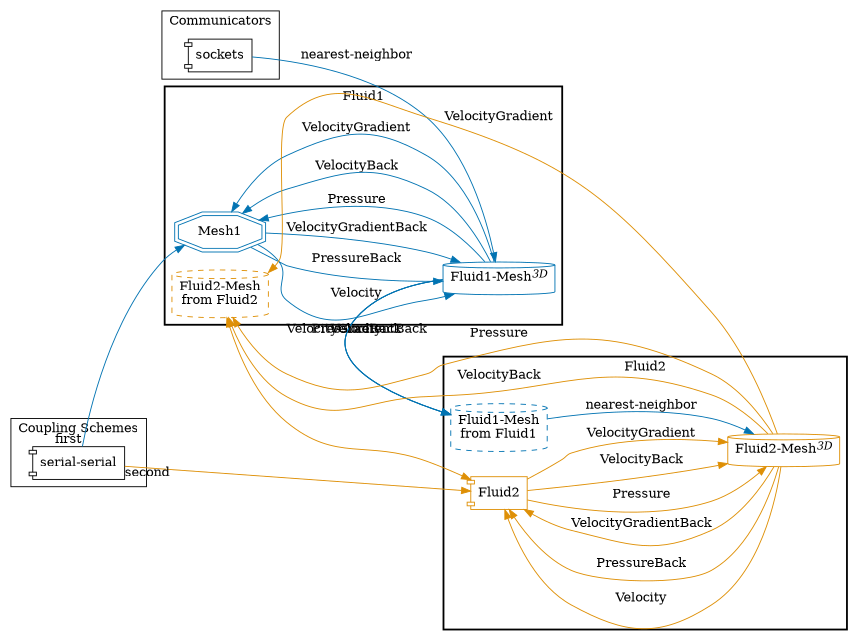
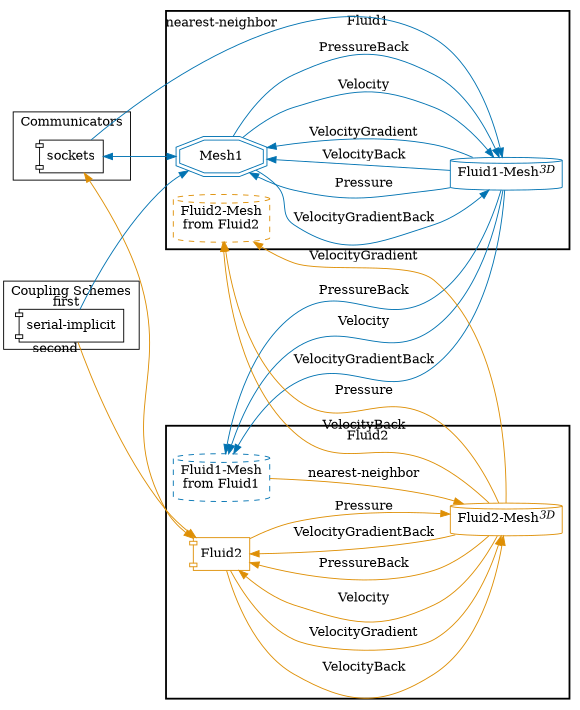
none -> (140, 156)
(647, 412) -> (363, 485)
(318, 441) -> (149, 356)
(79, 463) -> (71, 326)
